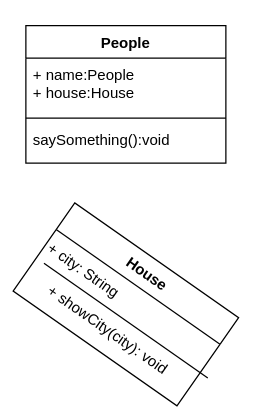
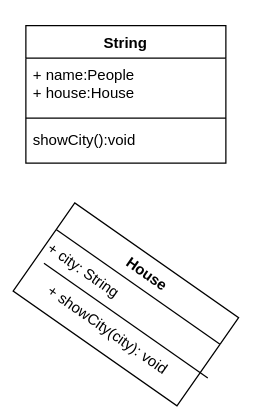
(125, 43) -> (125, 43)
(106, 140) -> (90, 140)
